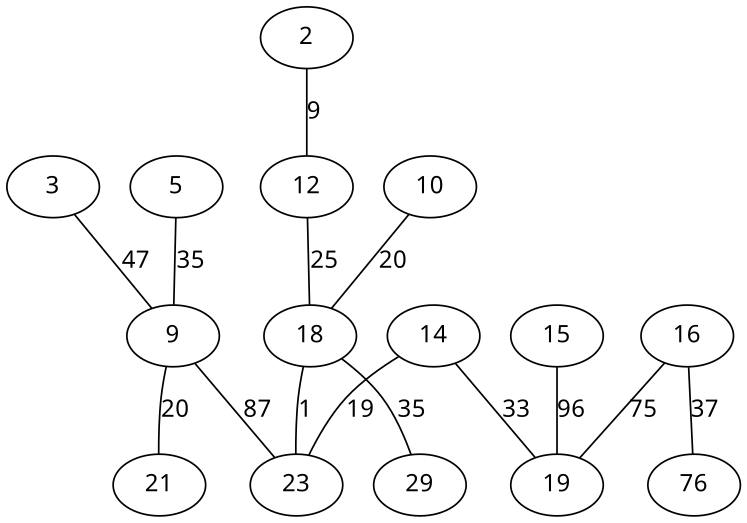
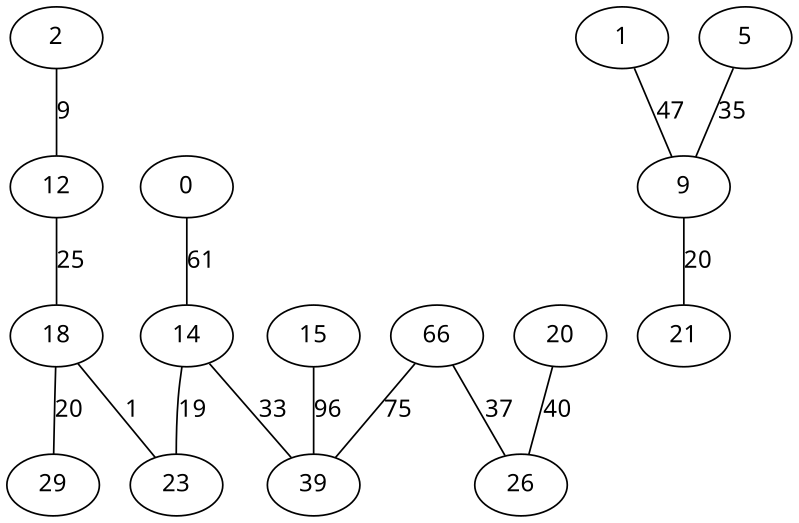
(53, 187) -> (622, 38)
none -> (187, 187)
(430, 187) -> none
none -> (560, 336)
(687, 336) -> (437, 336)
(412, 410) -> (69, 410)
(235, 411) -> none
(557, 485) -> (314, 485)
(694, 485) -> (521, 485)
